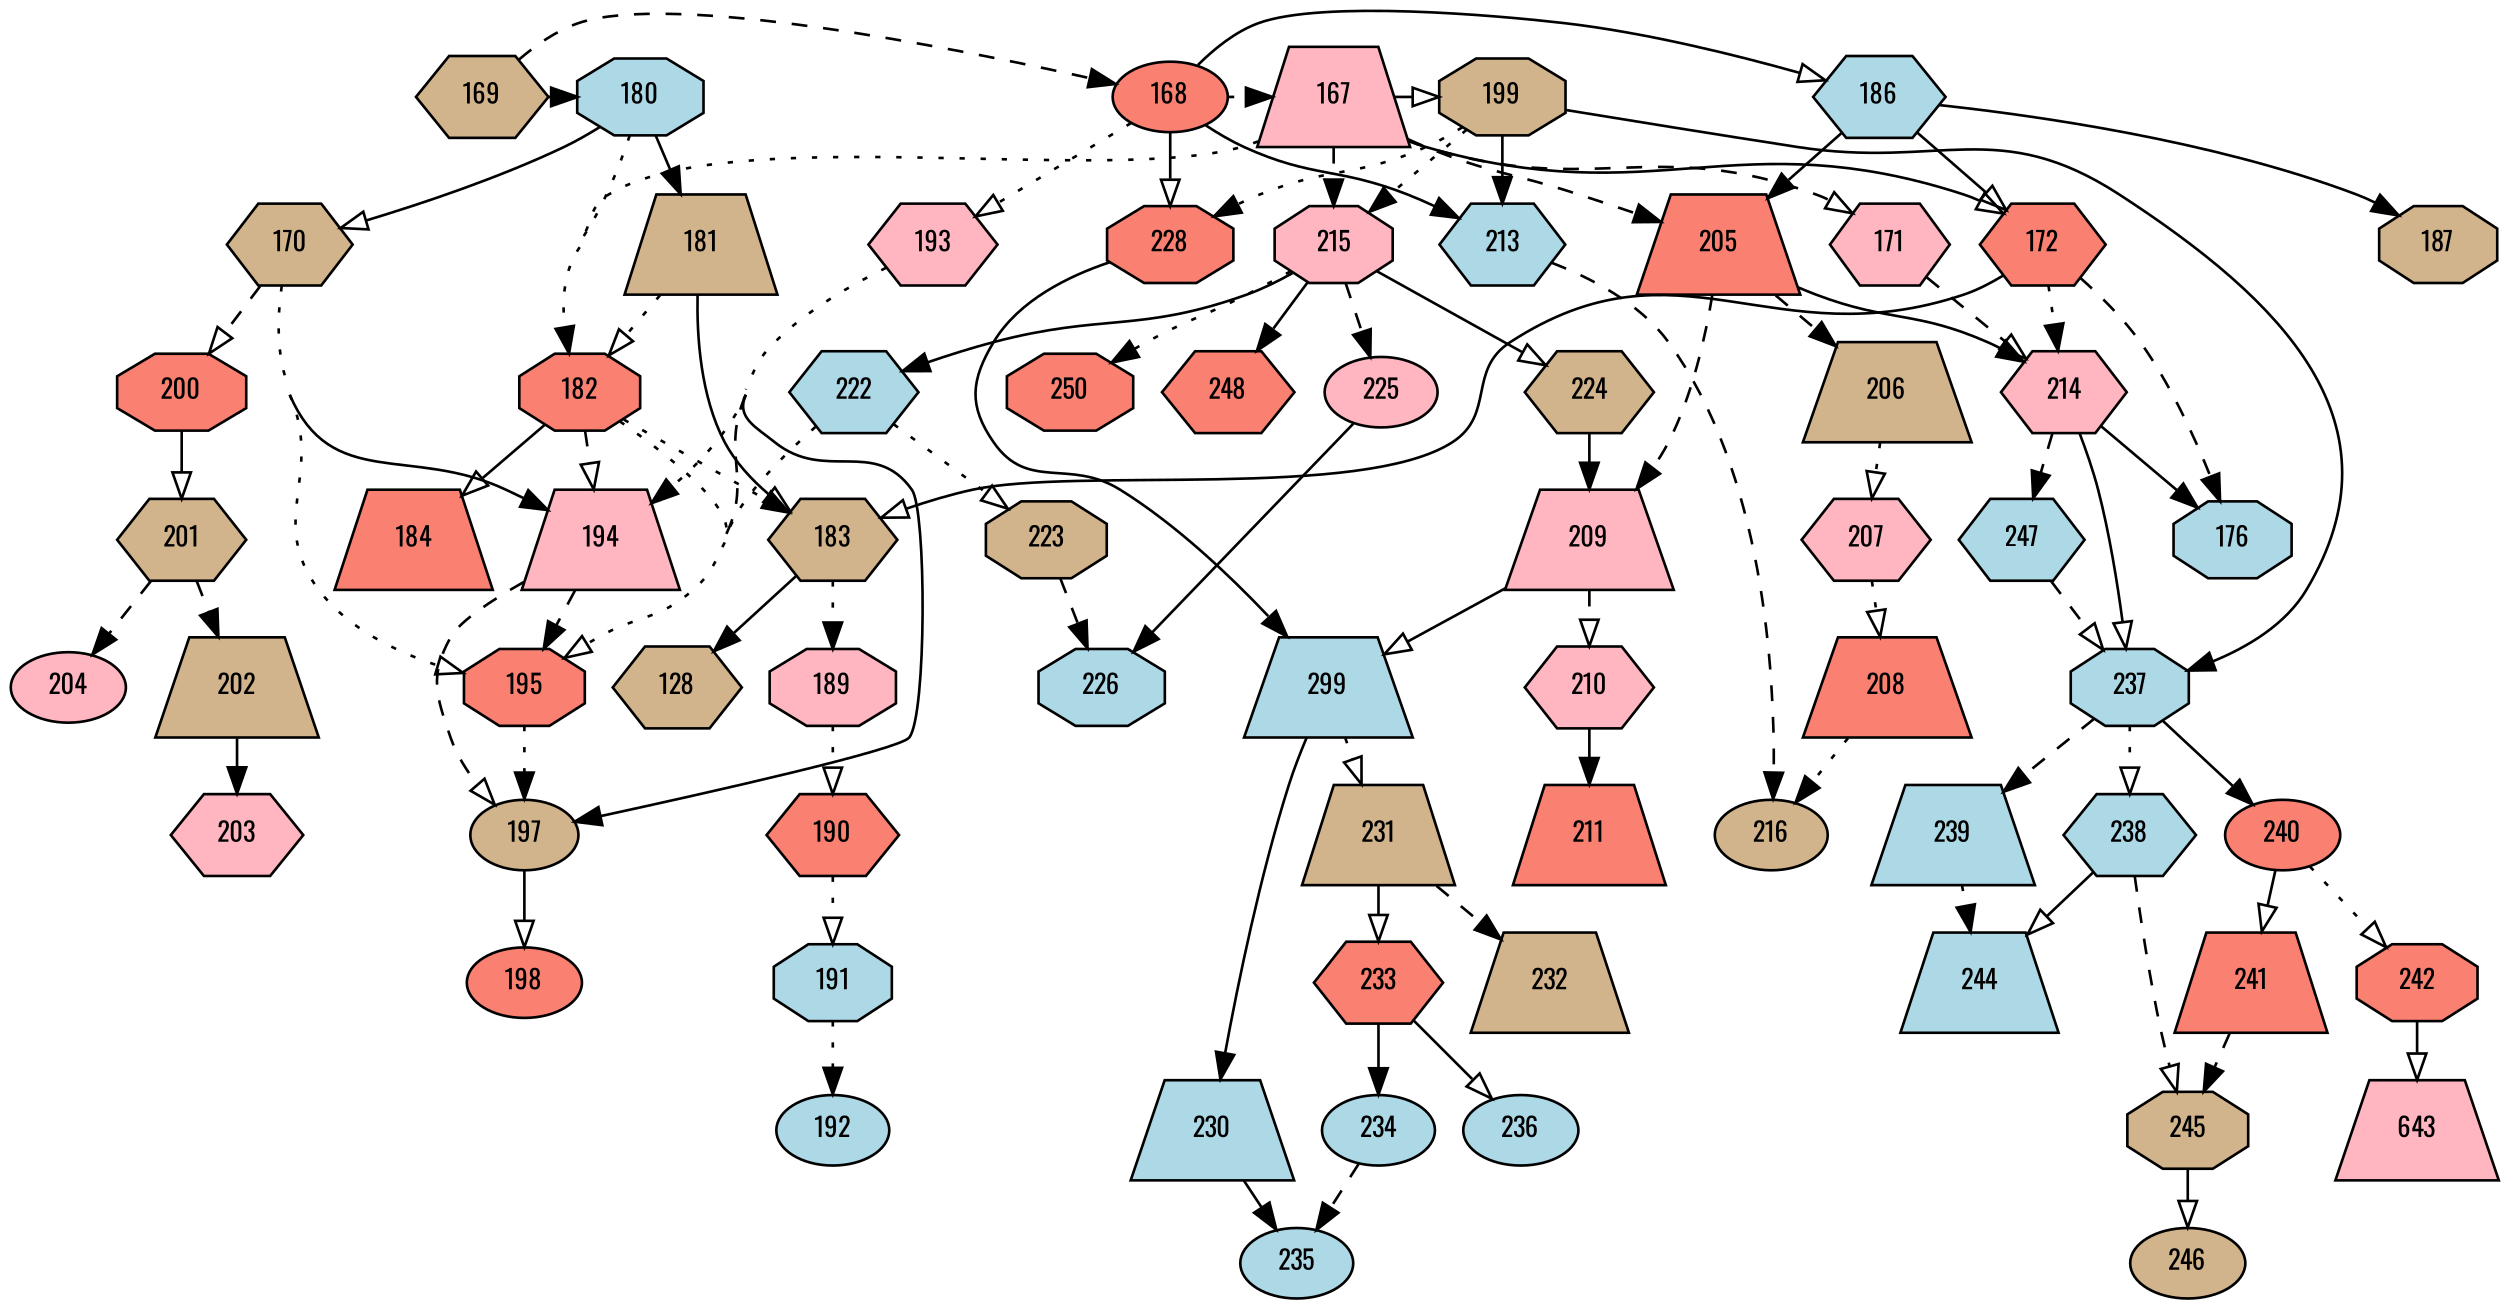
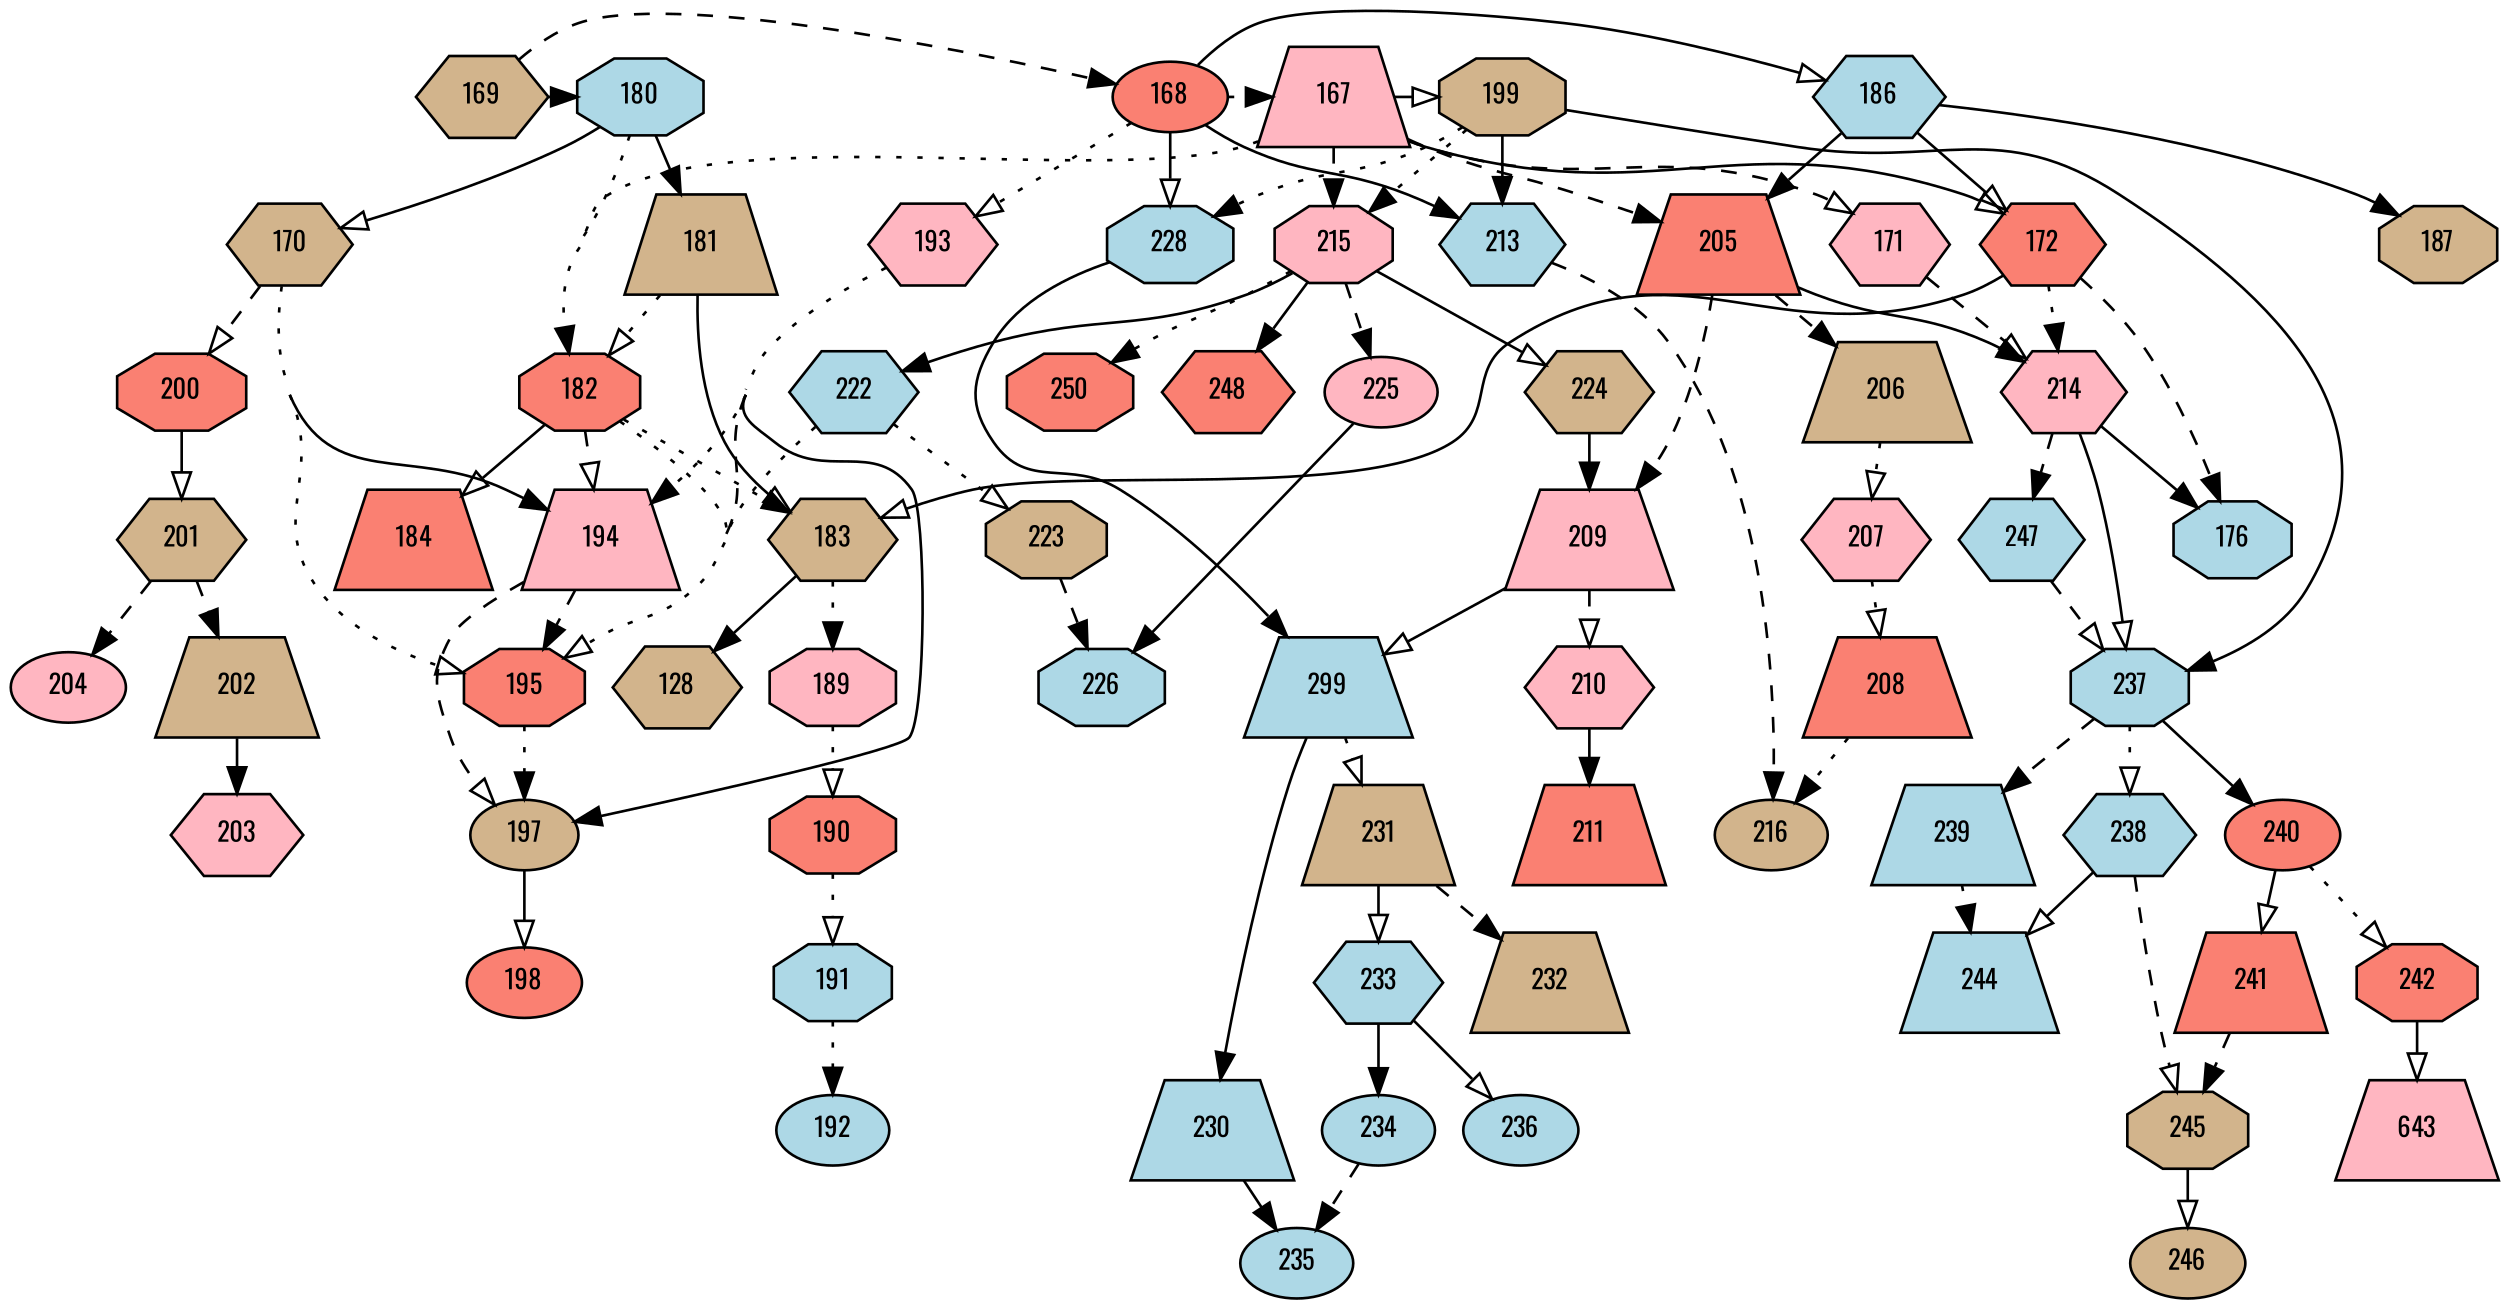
(1170, 245) -> (1170, 245)
(833, 835) -> (833, 835)
(1378, 983) -> (1378, 983)
